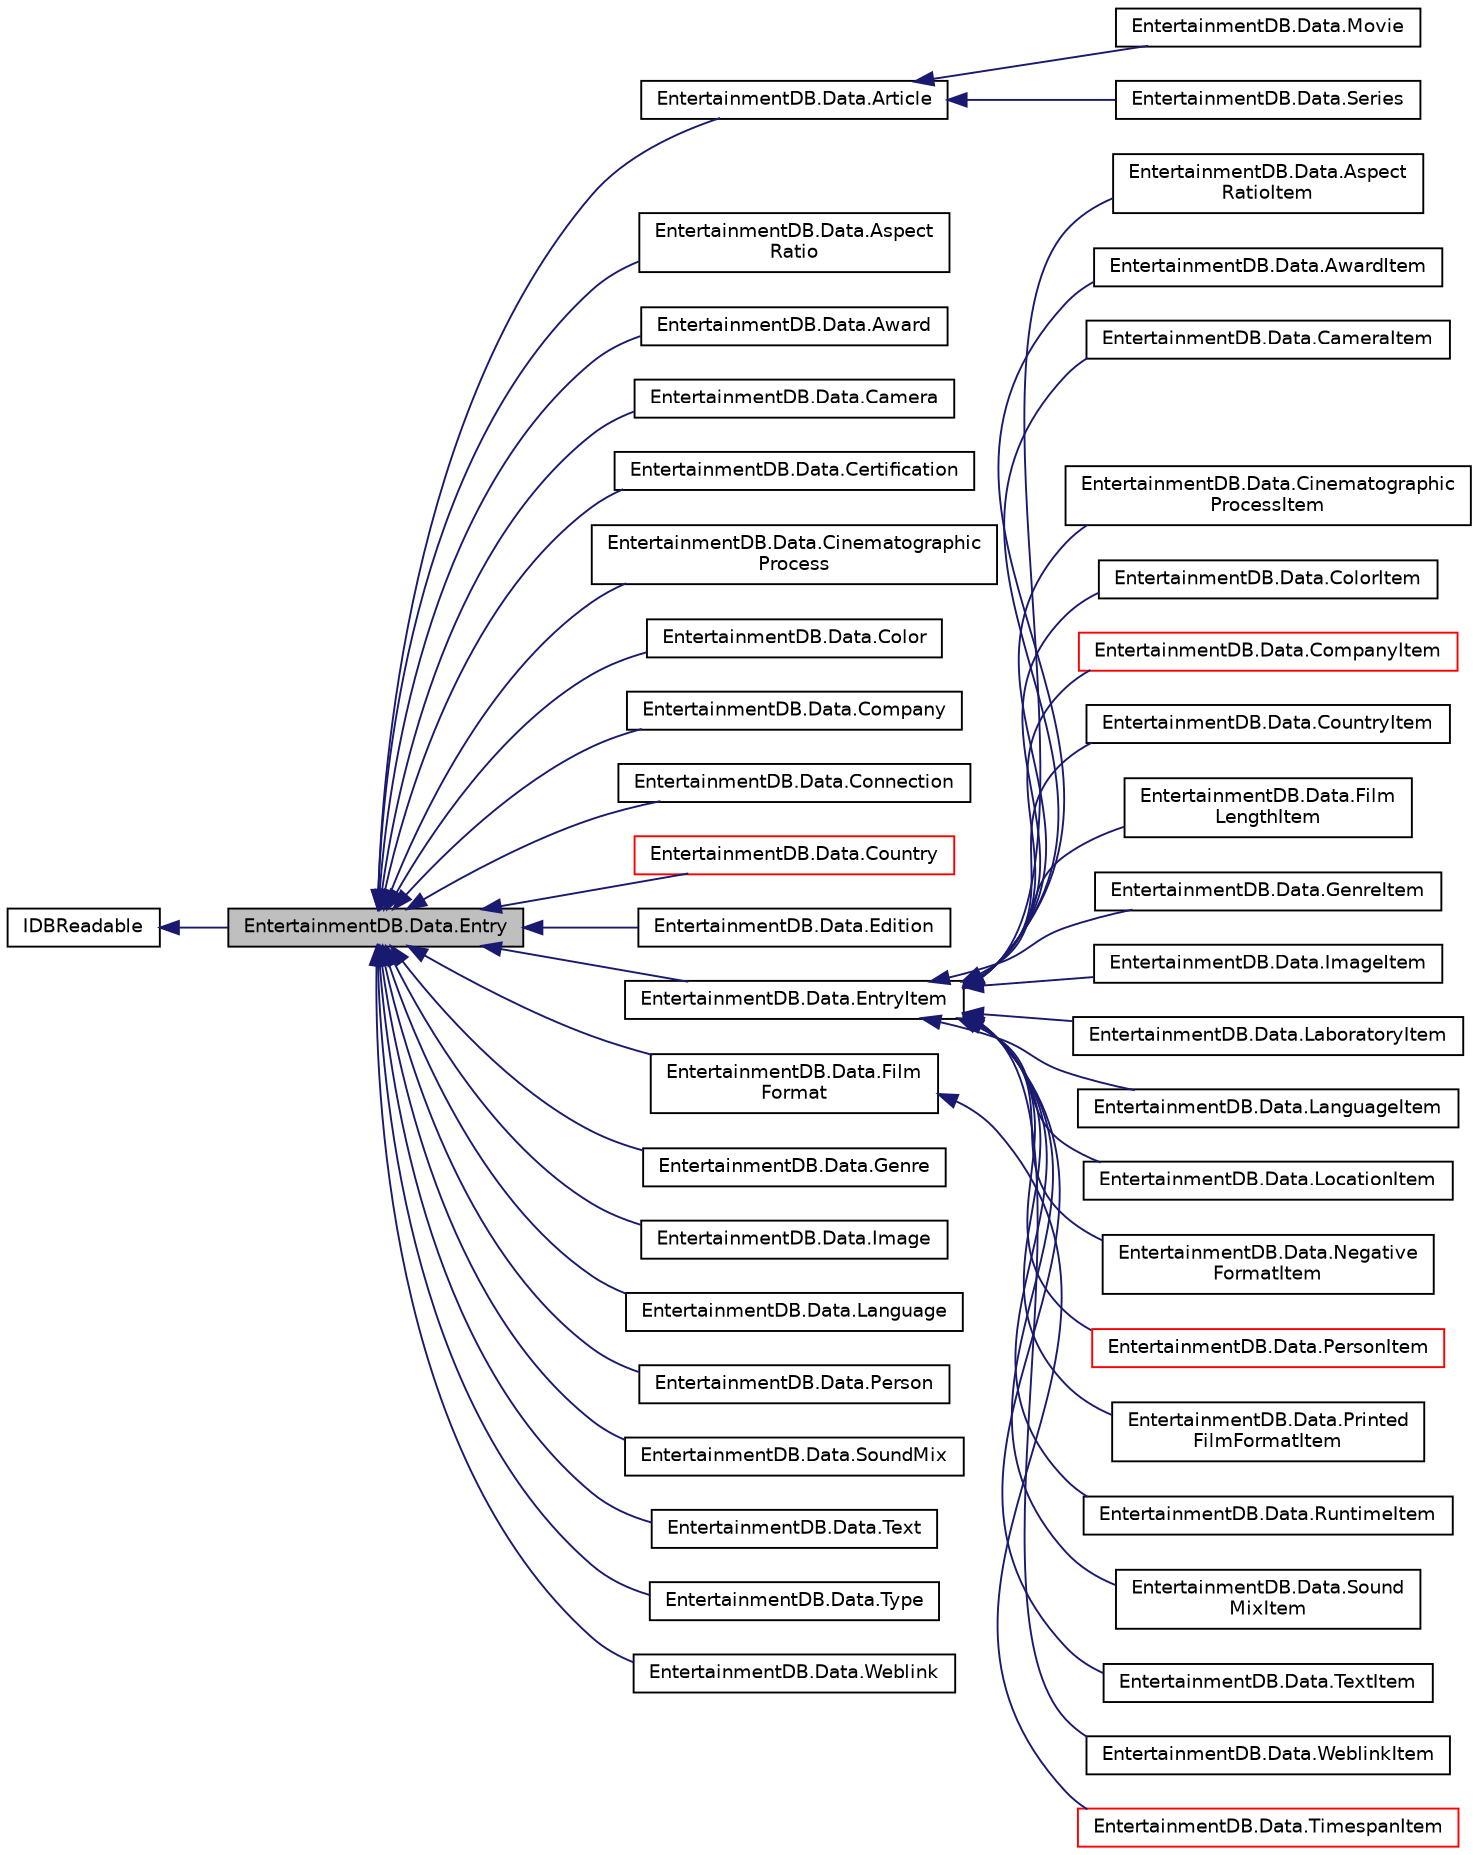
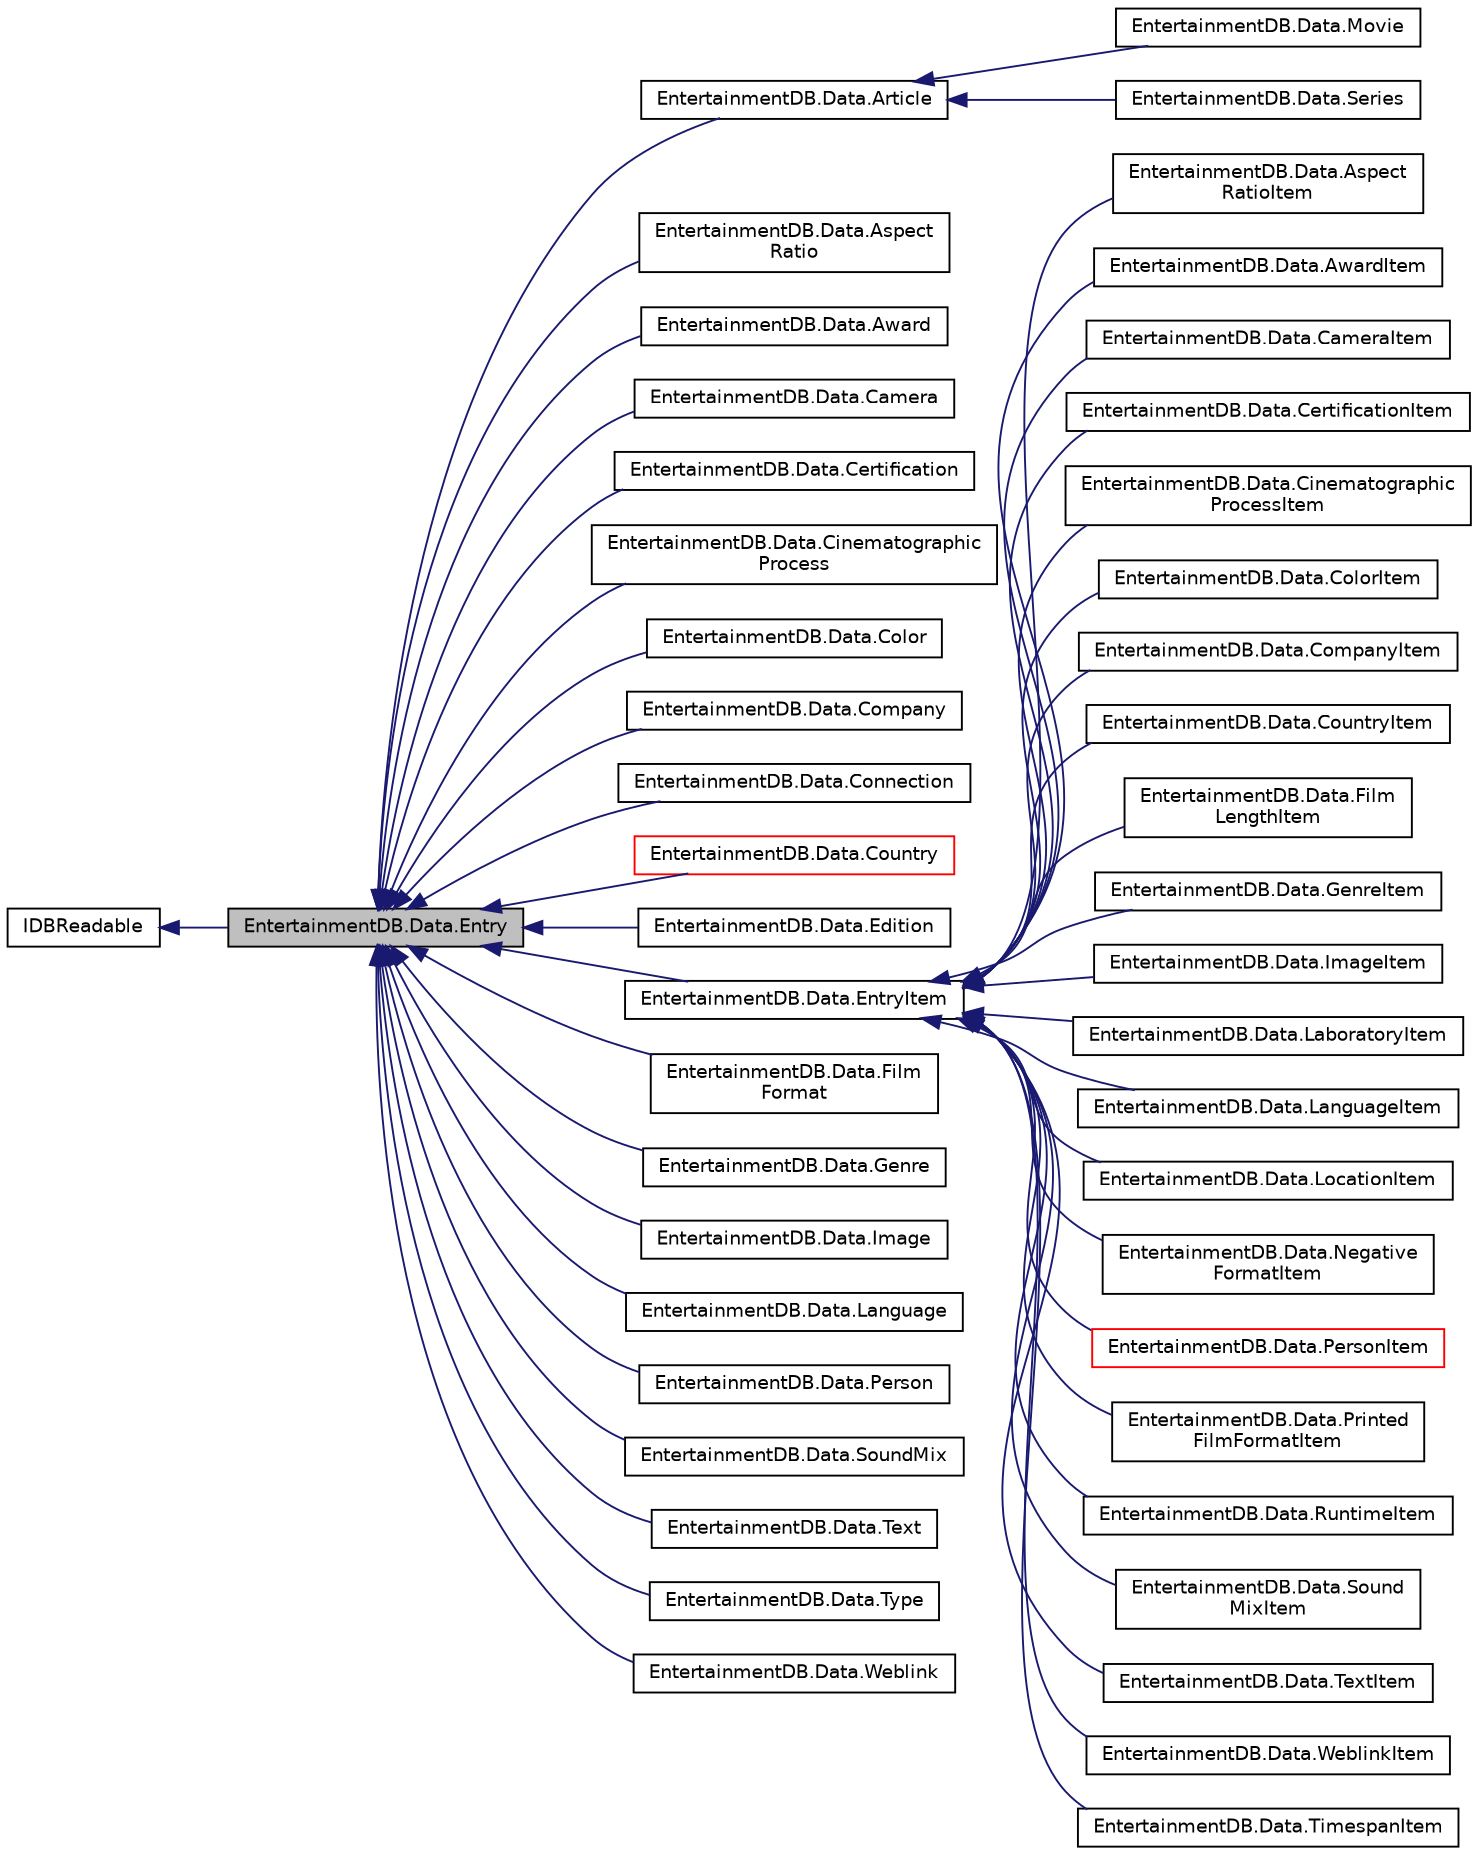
none -> (1268, 412)
(1268, 652) -> (1268, 652)
(1042, 1414) -> (1031, 1418)
(1268, 1828) -> (1268, 1828)
